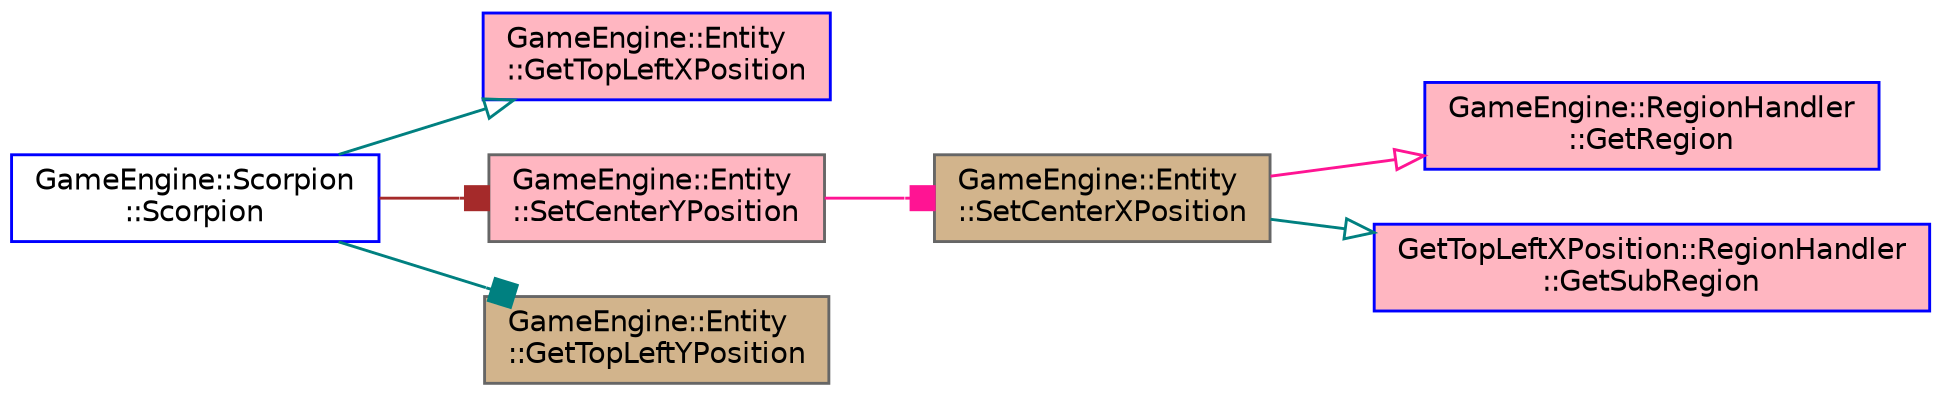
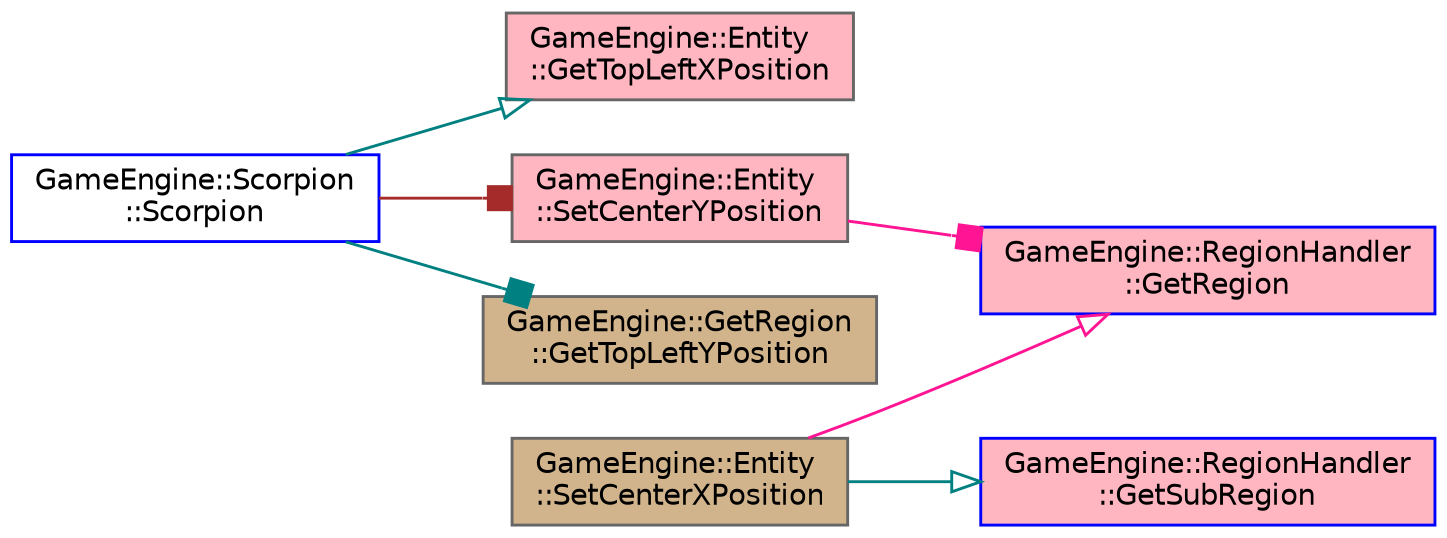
(657, 56) -> (680, 56)
(865, 198) -> (900, 228)
(1652, 268) -> (1208, 482)
(657, 340) -> (680, 340)
